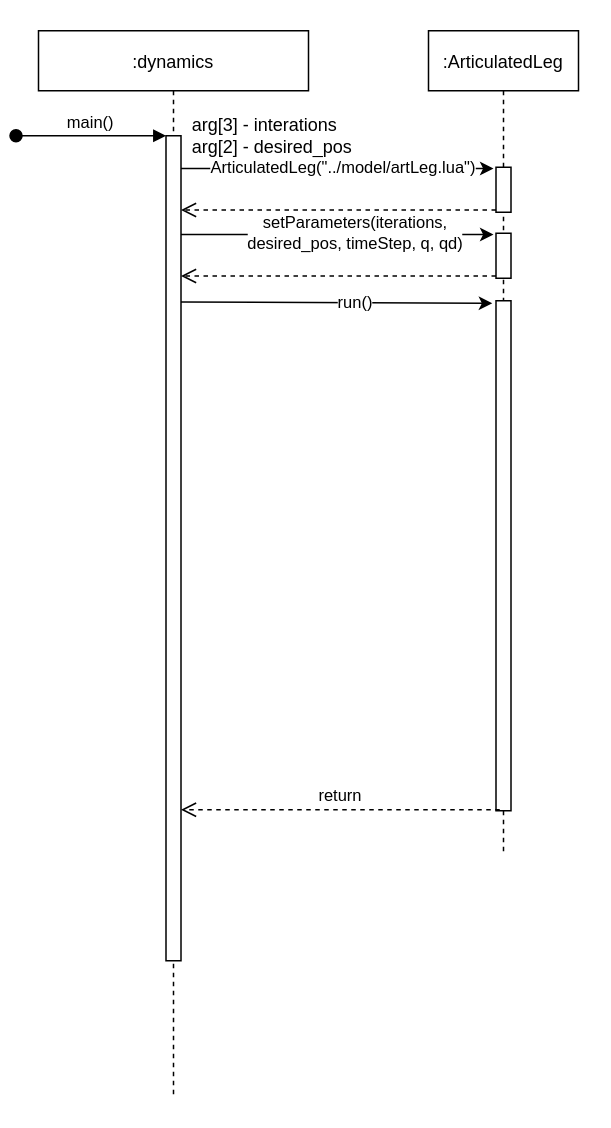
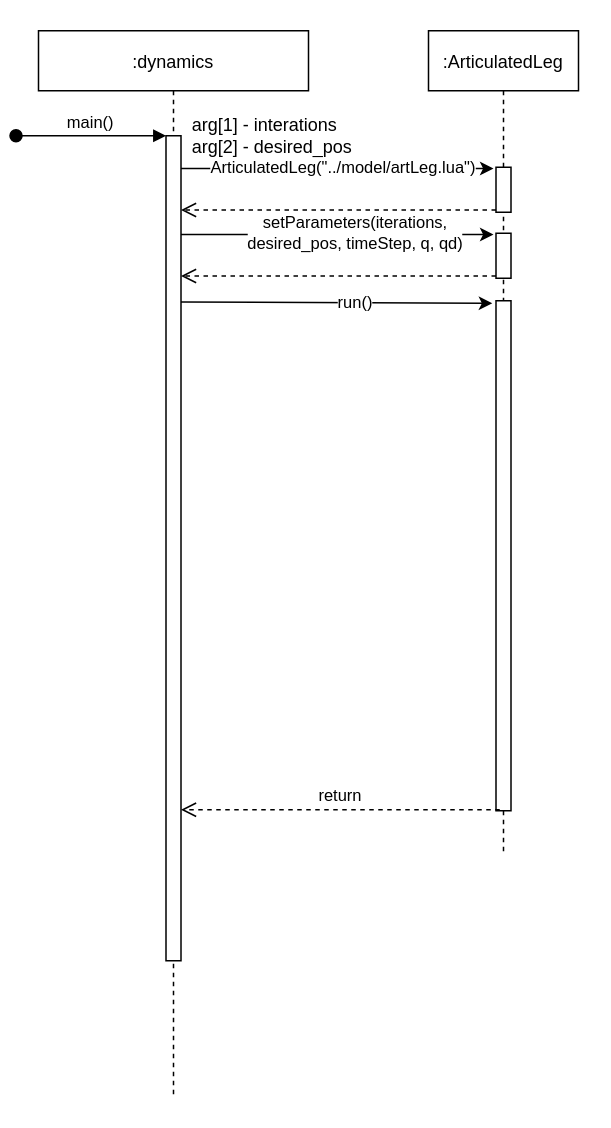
(272, 136) -> (272, 136)
